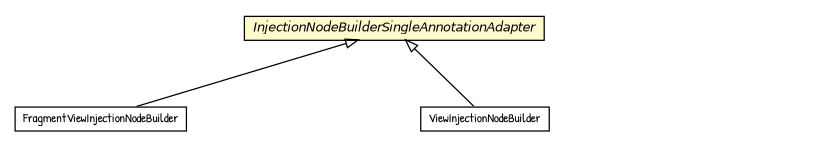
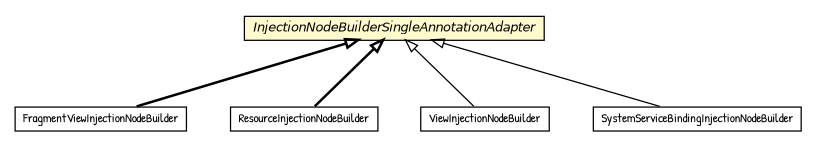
(241, 75) -> (241, 75)
none -> (304, 118)
none -> (697, 118)
